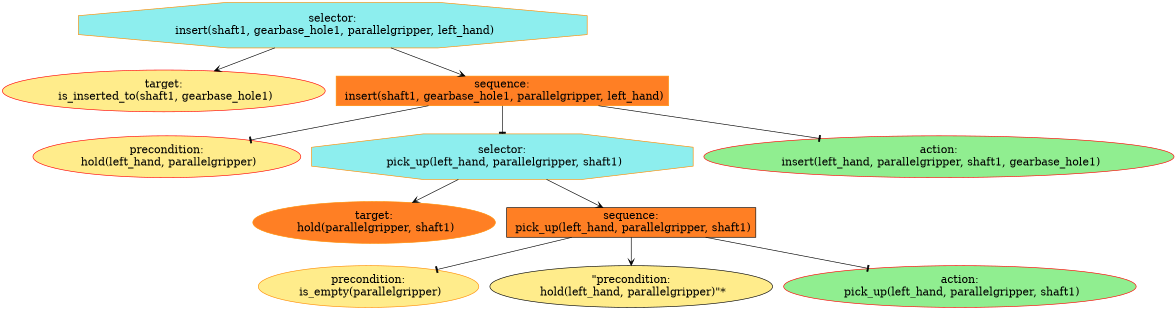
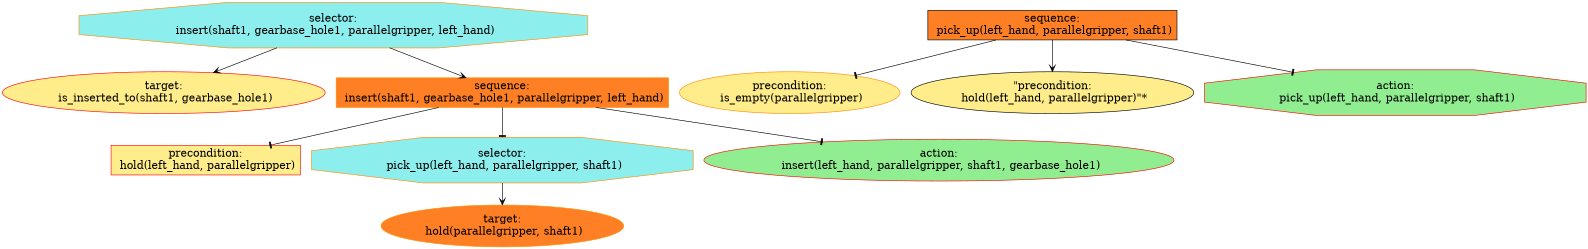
(167, 157) -> (206, 160)
(572, 192) -> none
(960, 287) -> (1395, 93)
